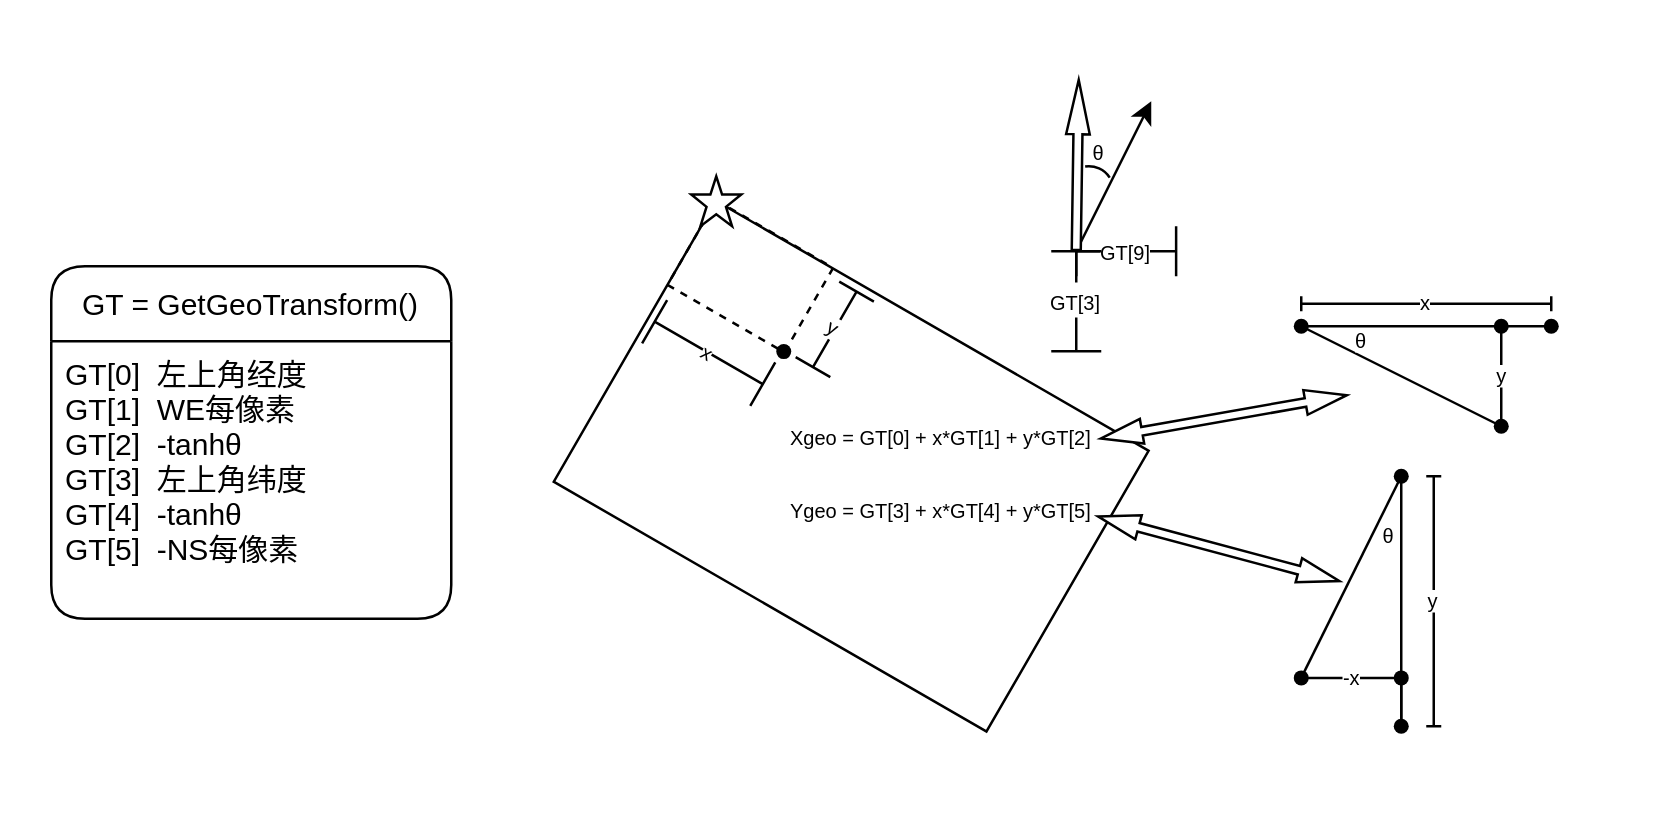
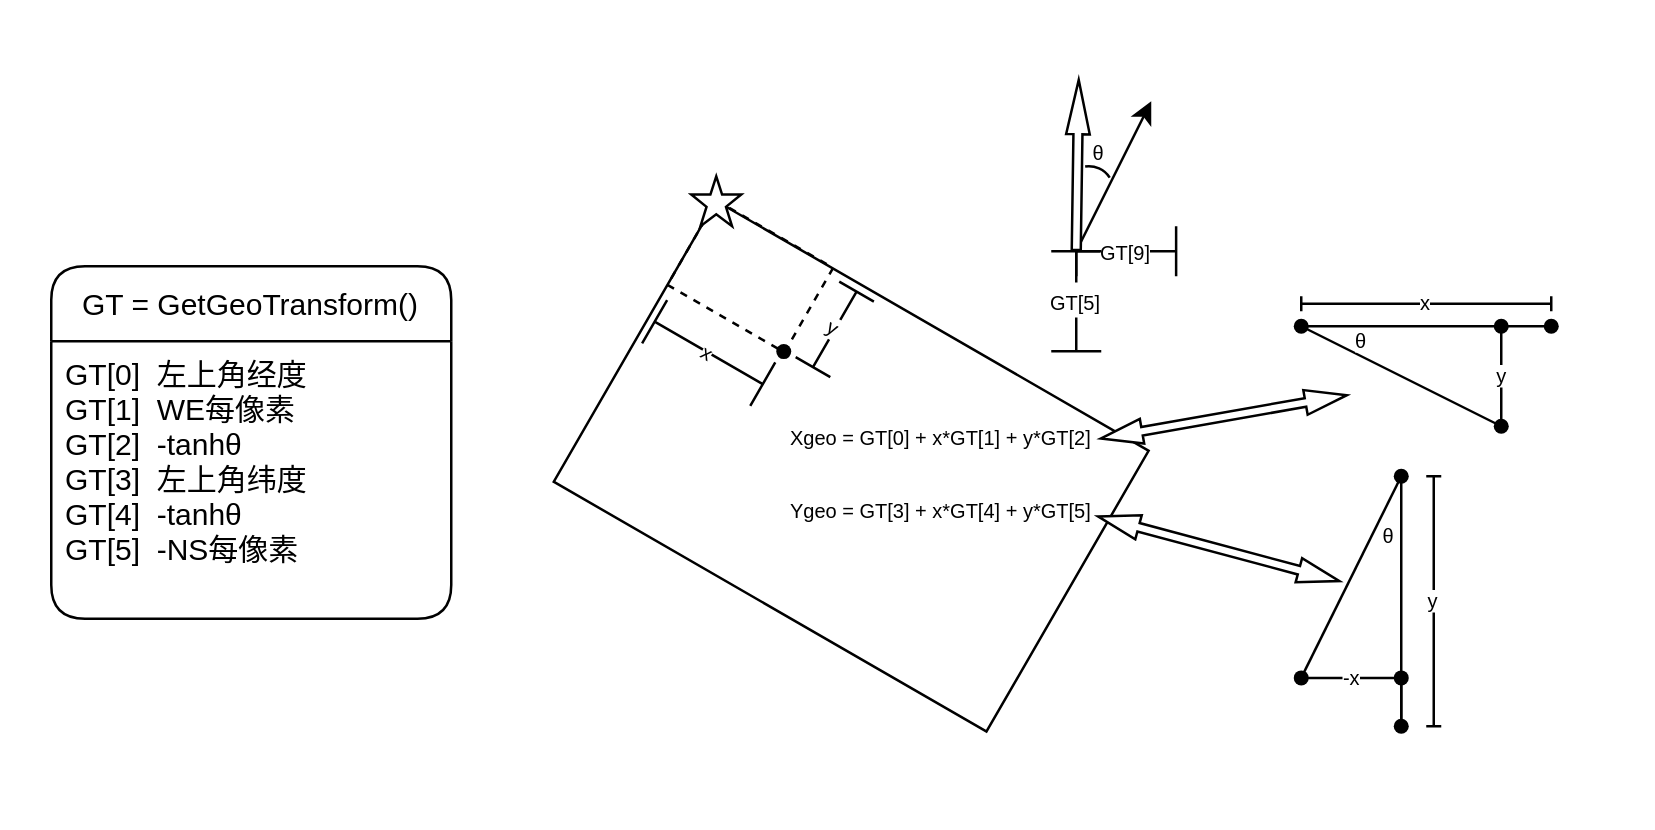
(1076, 301) -> (1076, 301)
